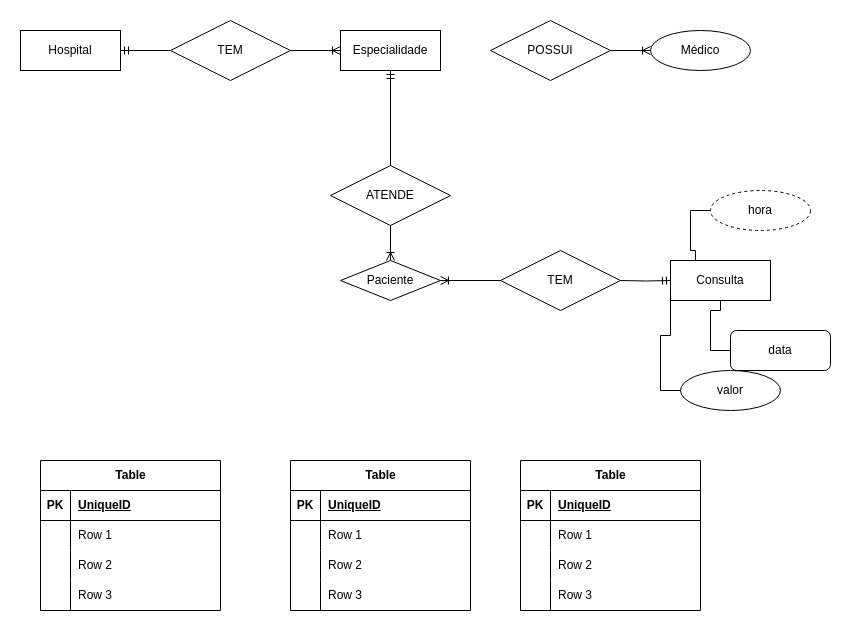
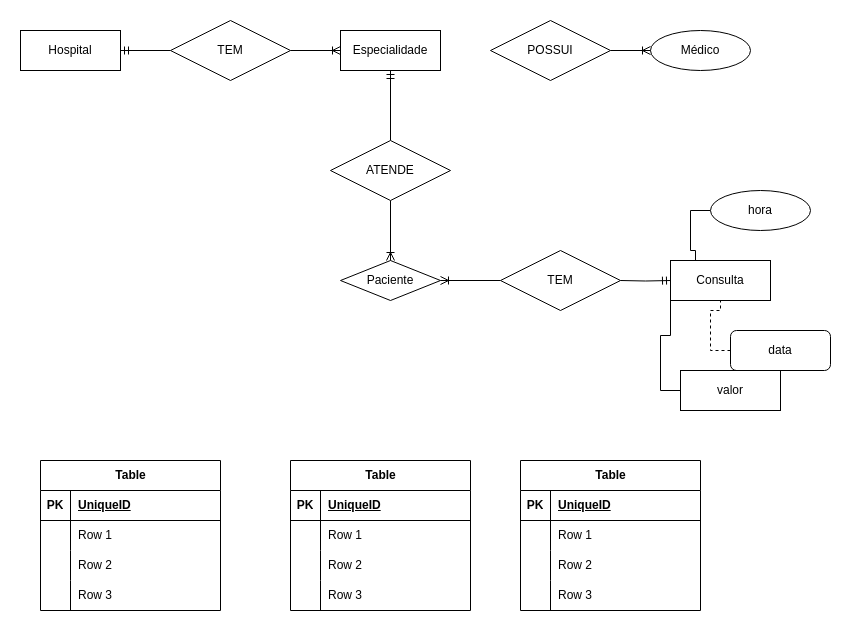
(391, 196) -> (391, 171)
(761, 211) -> (761, 211)
(711, 330) -> (711, 330)
(731, 391) -> (731, 391)
